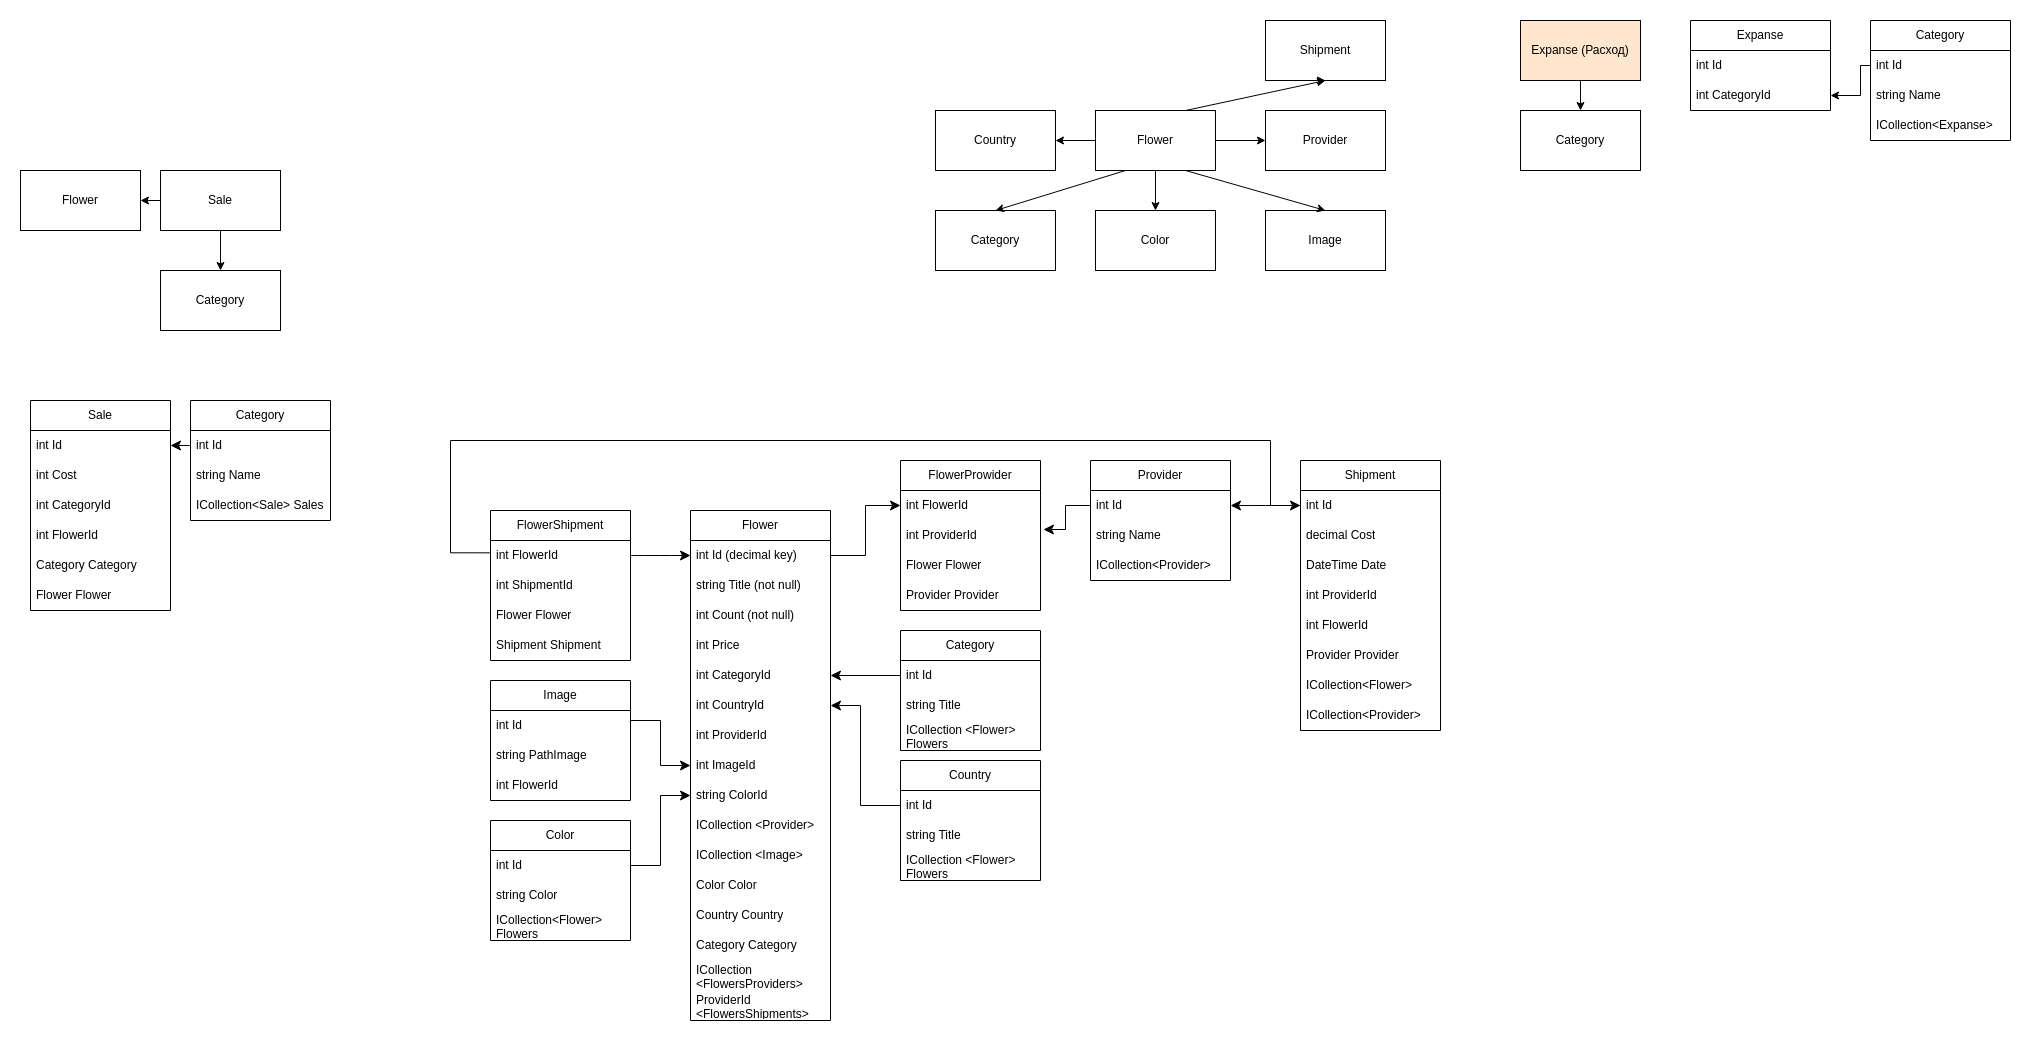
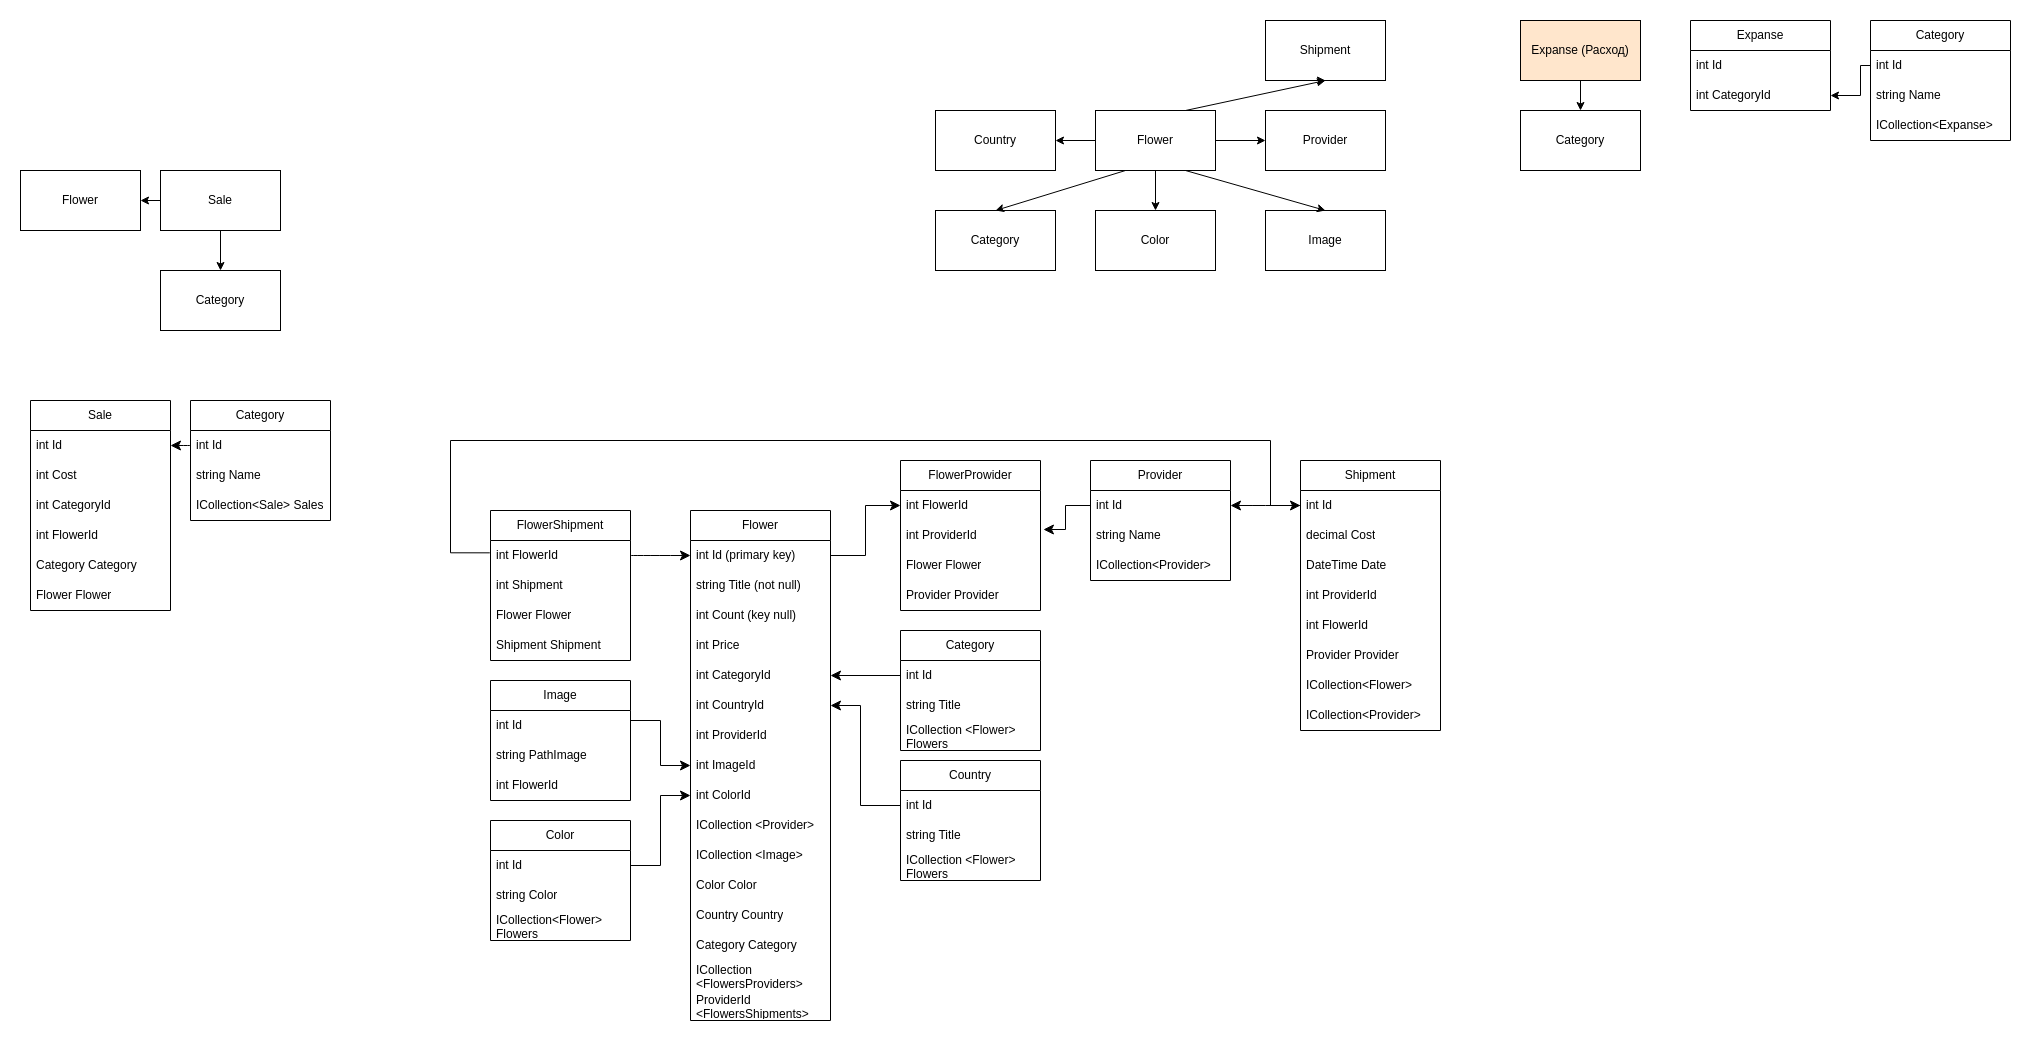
(754, 556) -> (756, 556)
(539, 586) -> (532, 586)
(754, 616) -> (754, 616)
(739, 796) -> (729, 796)
